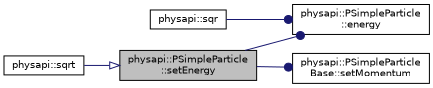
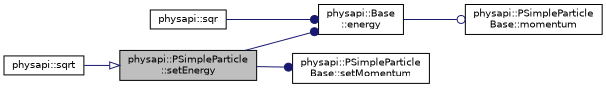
(361, 19) -> (361, 19)
none -> (534, 19)
